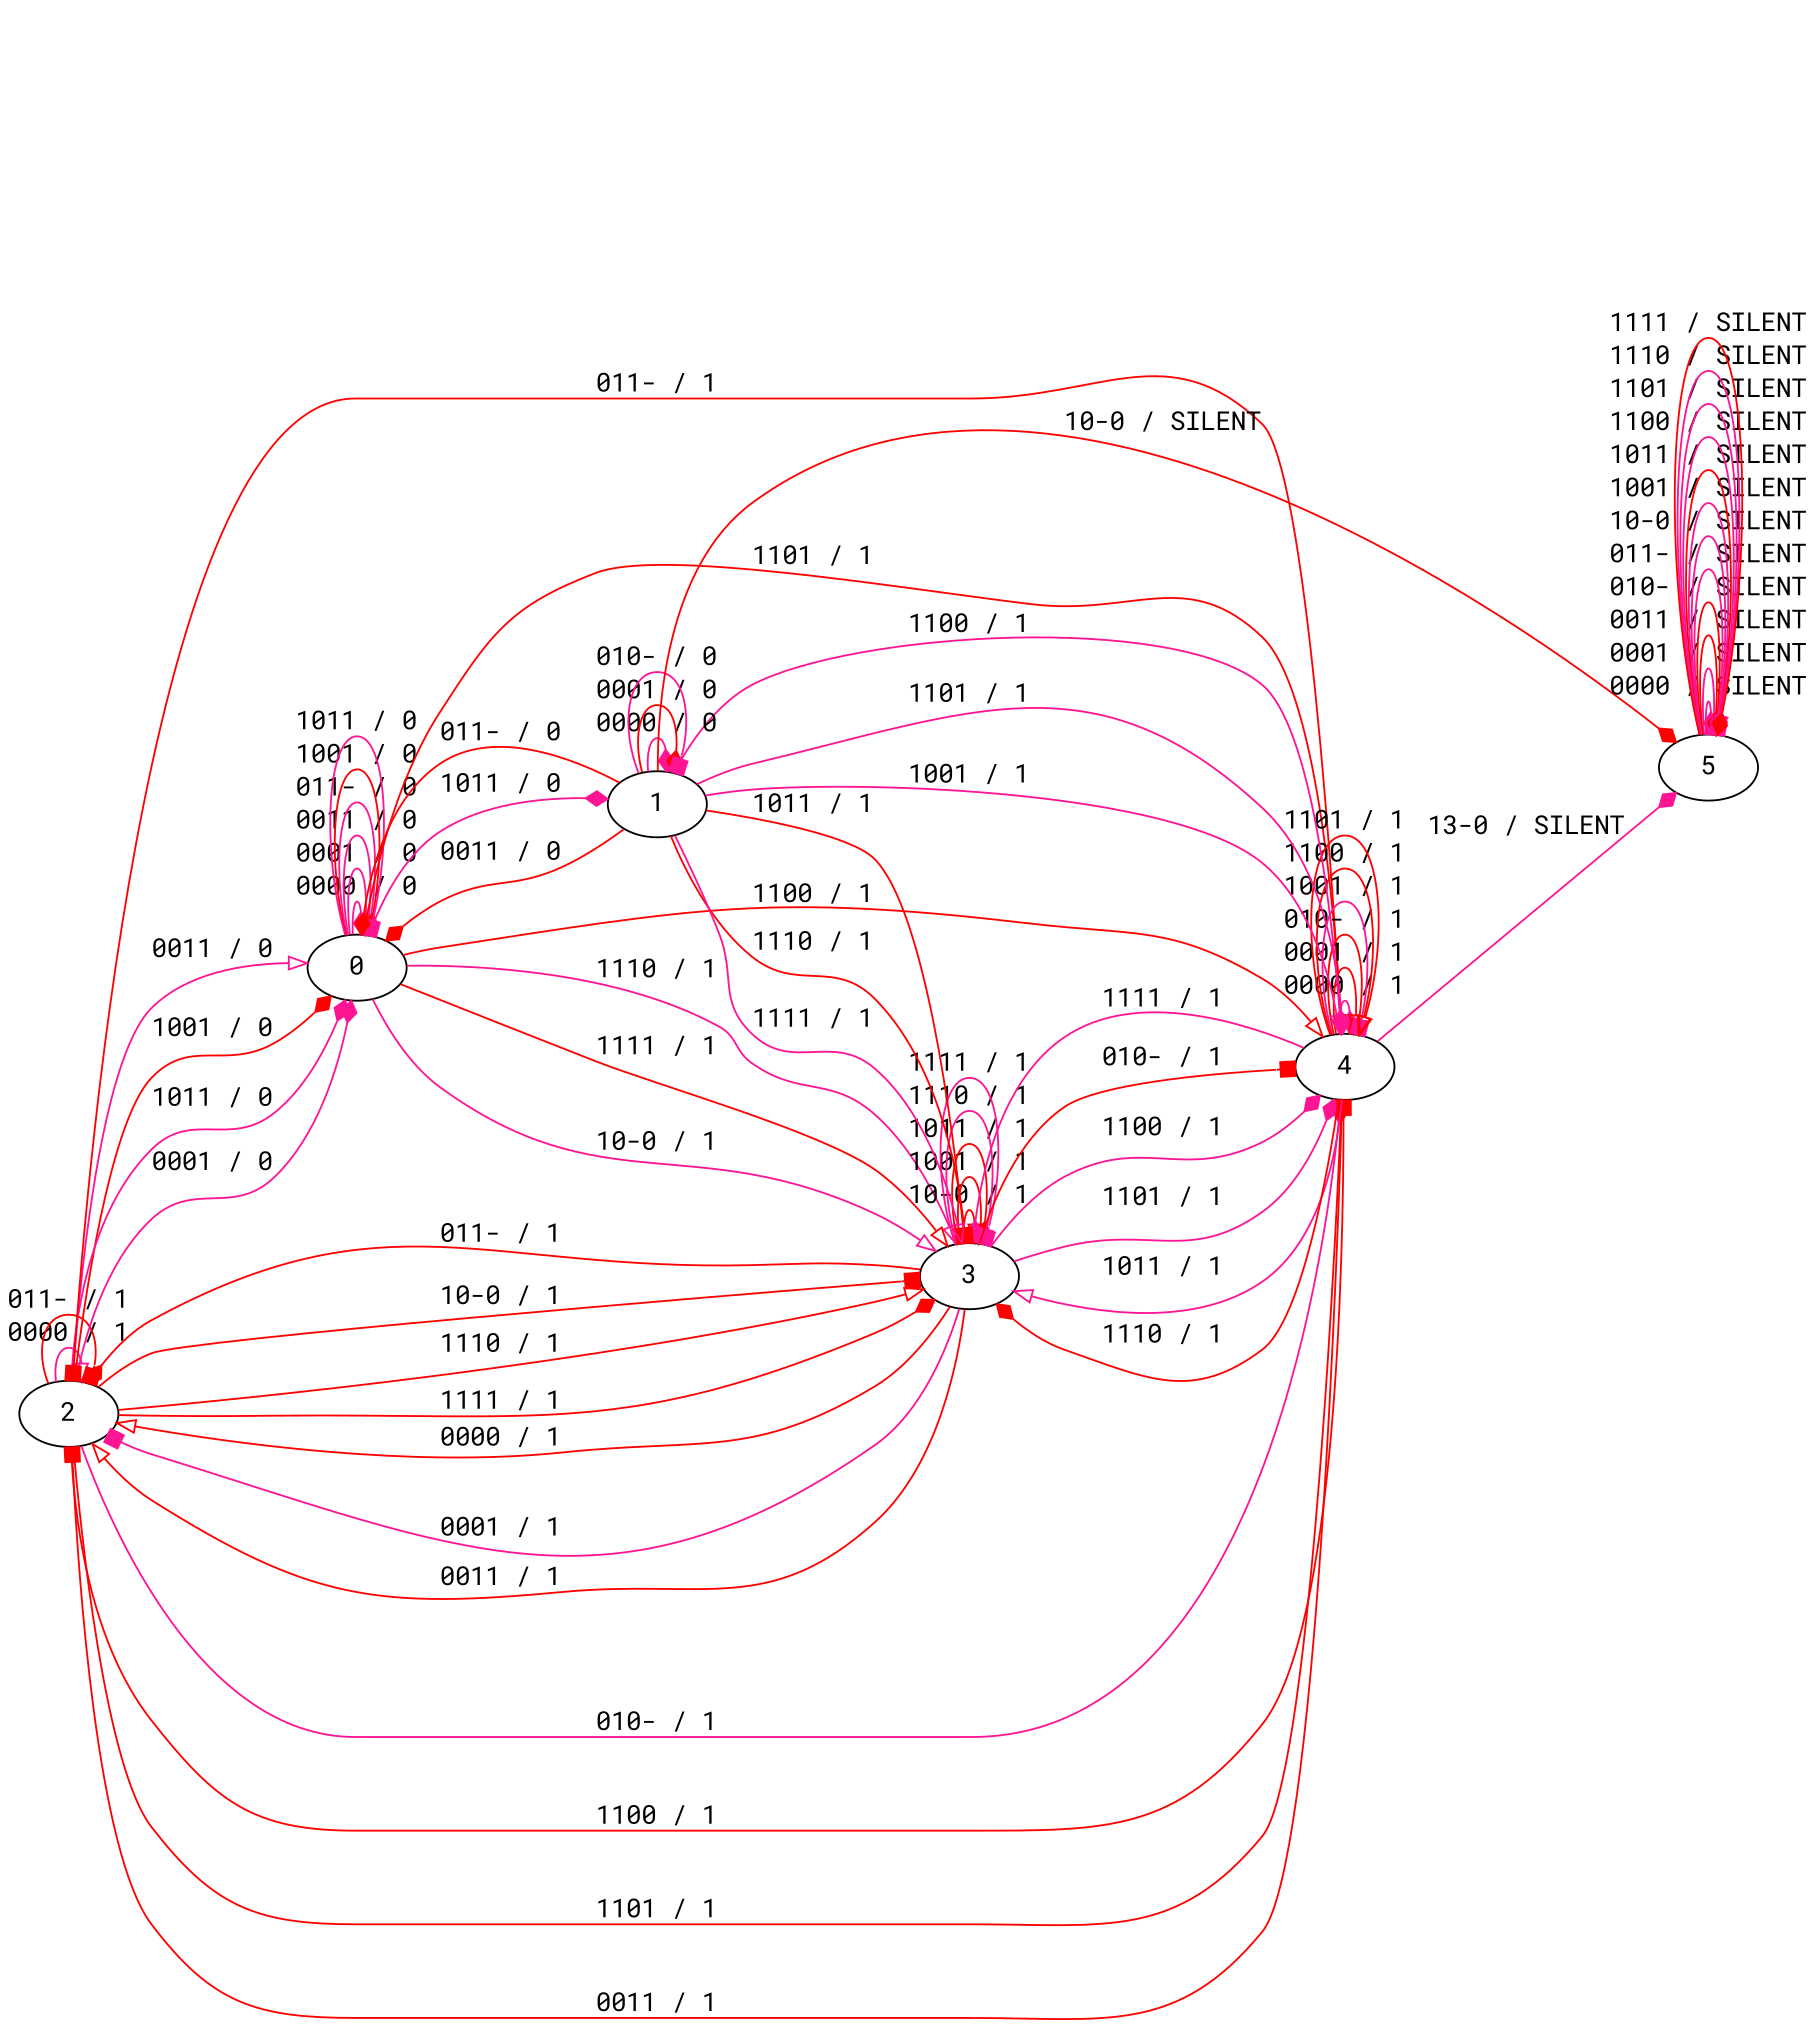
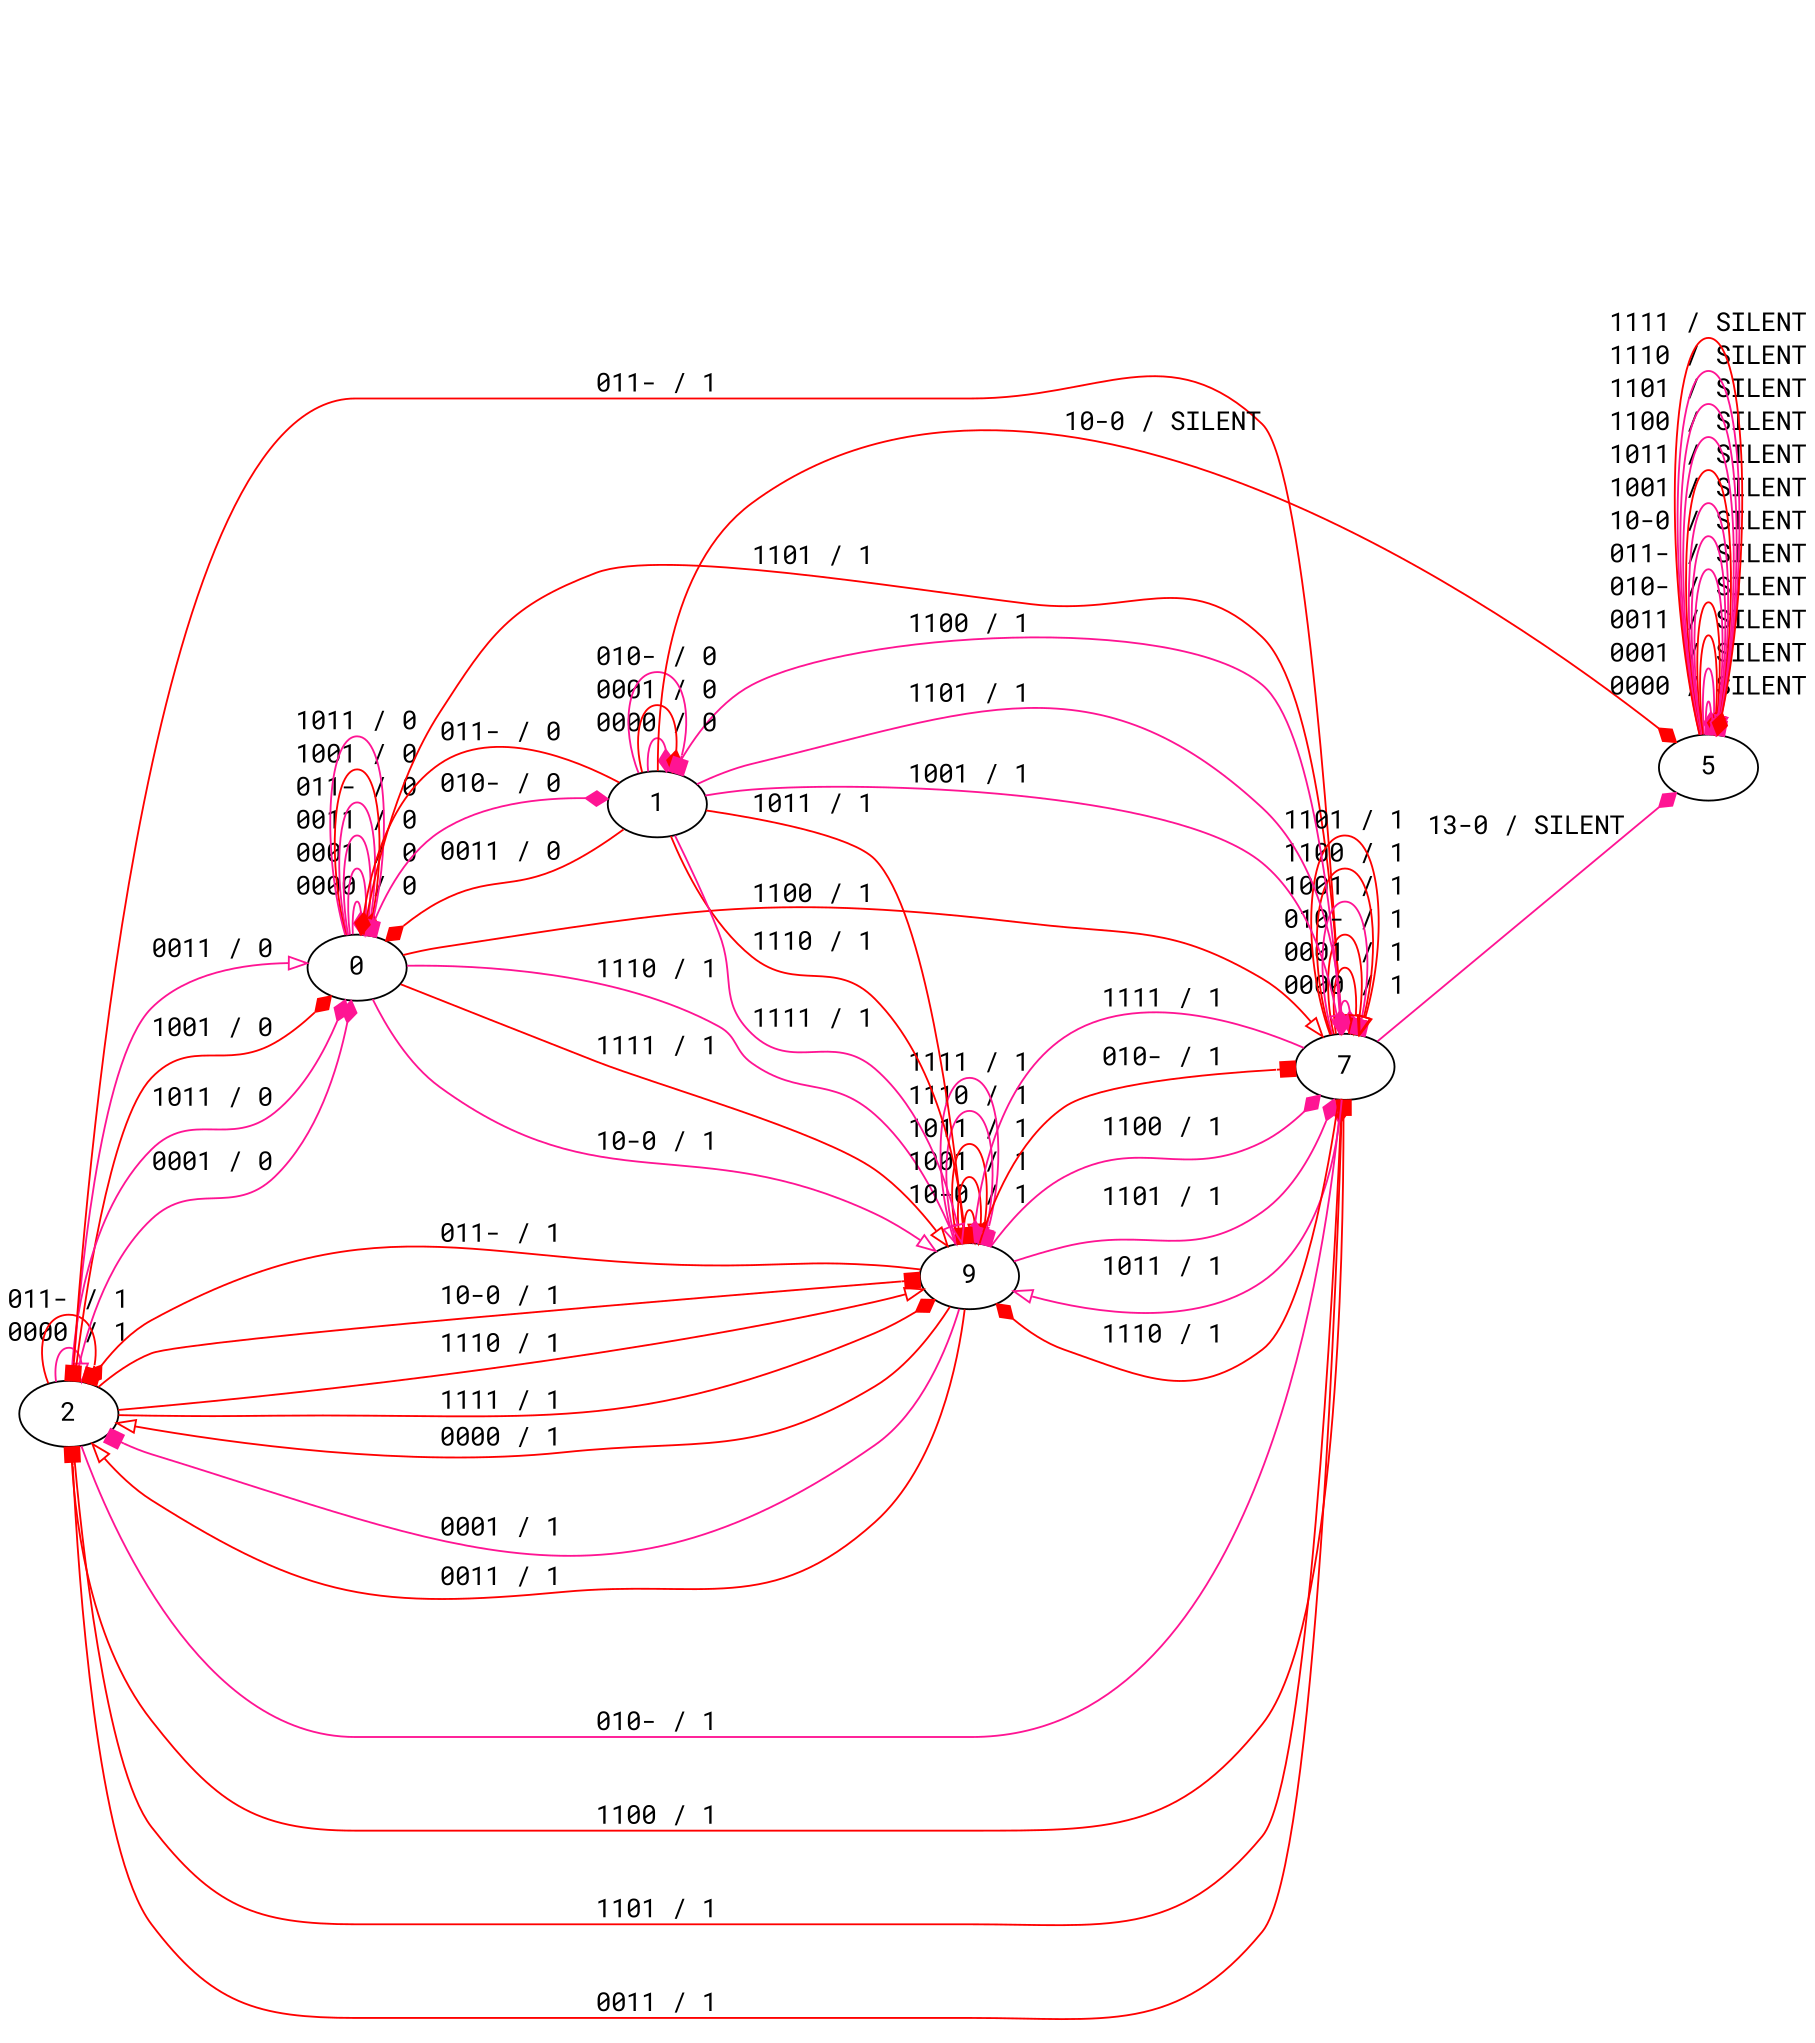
(501, 785) -> (501, 785)
(1345, 1067) -> (1345, 1067)
(969, 1276) -> (969, 1276)
